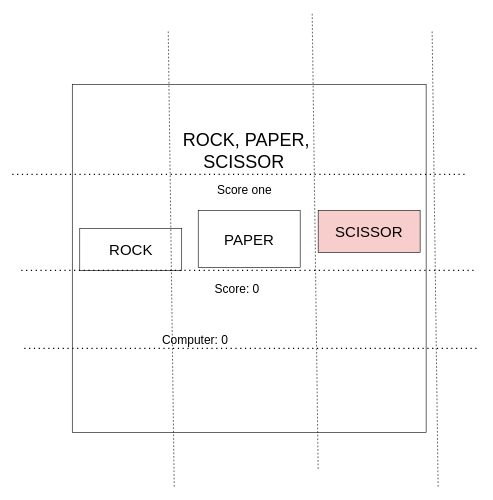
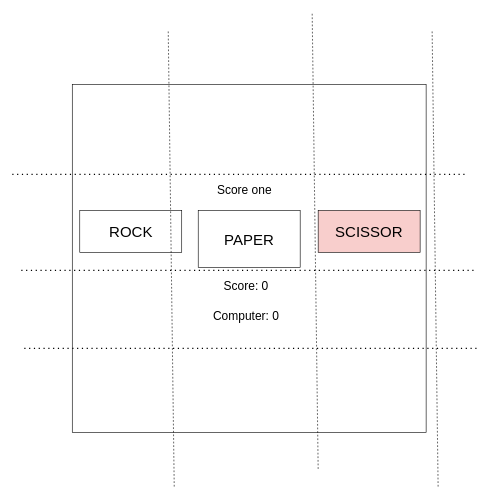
(246, 150) -> none
(131, 249) -> (131, 231)
(237, 288) -> (246, 285)
(195, 339) -> (246, 315)
